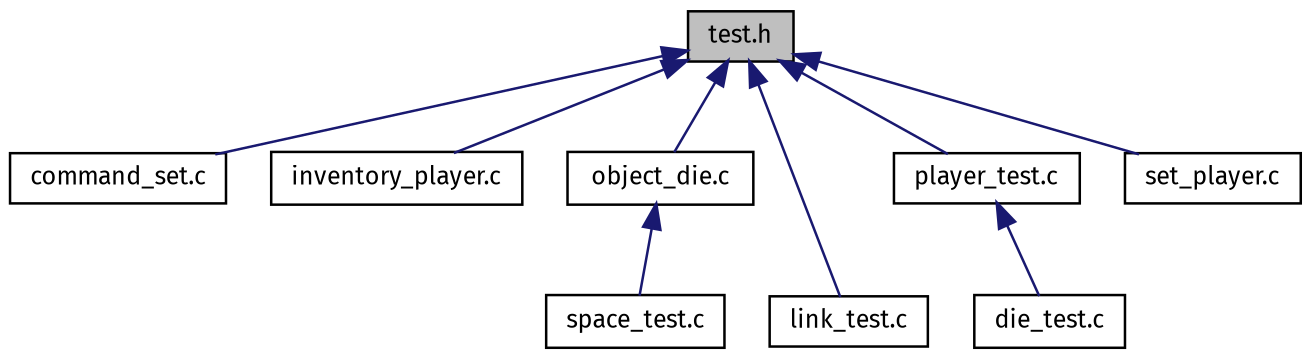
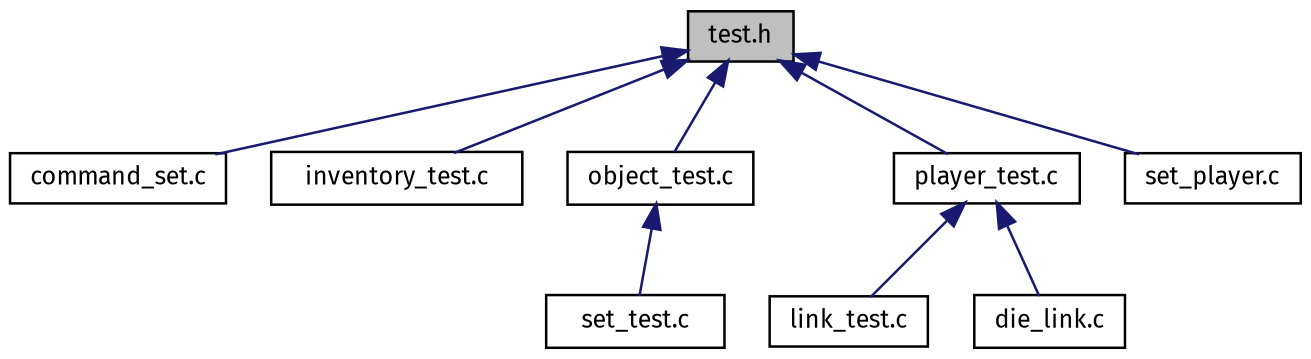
(397, 178) -> (397, 178)
(660, 178) -> (660, 178)
(799, 191) -> (909, 259)
(635, 321) -> (635, 321)
(1050, 321) -> (1050, 321)
